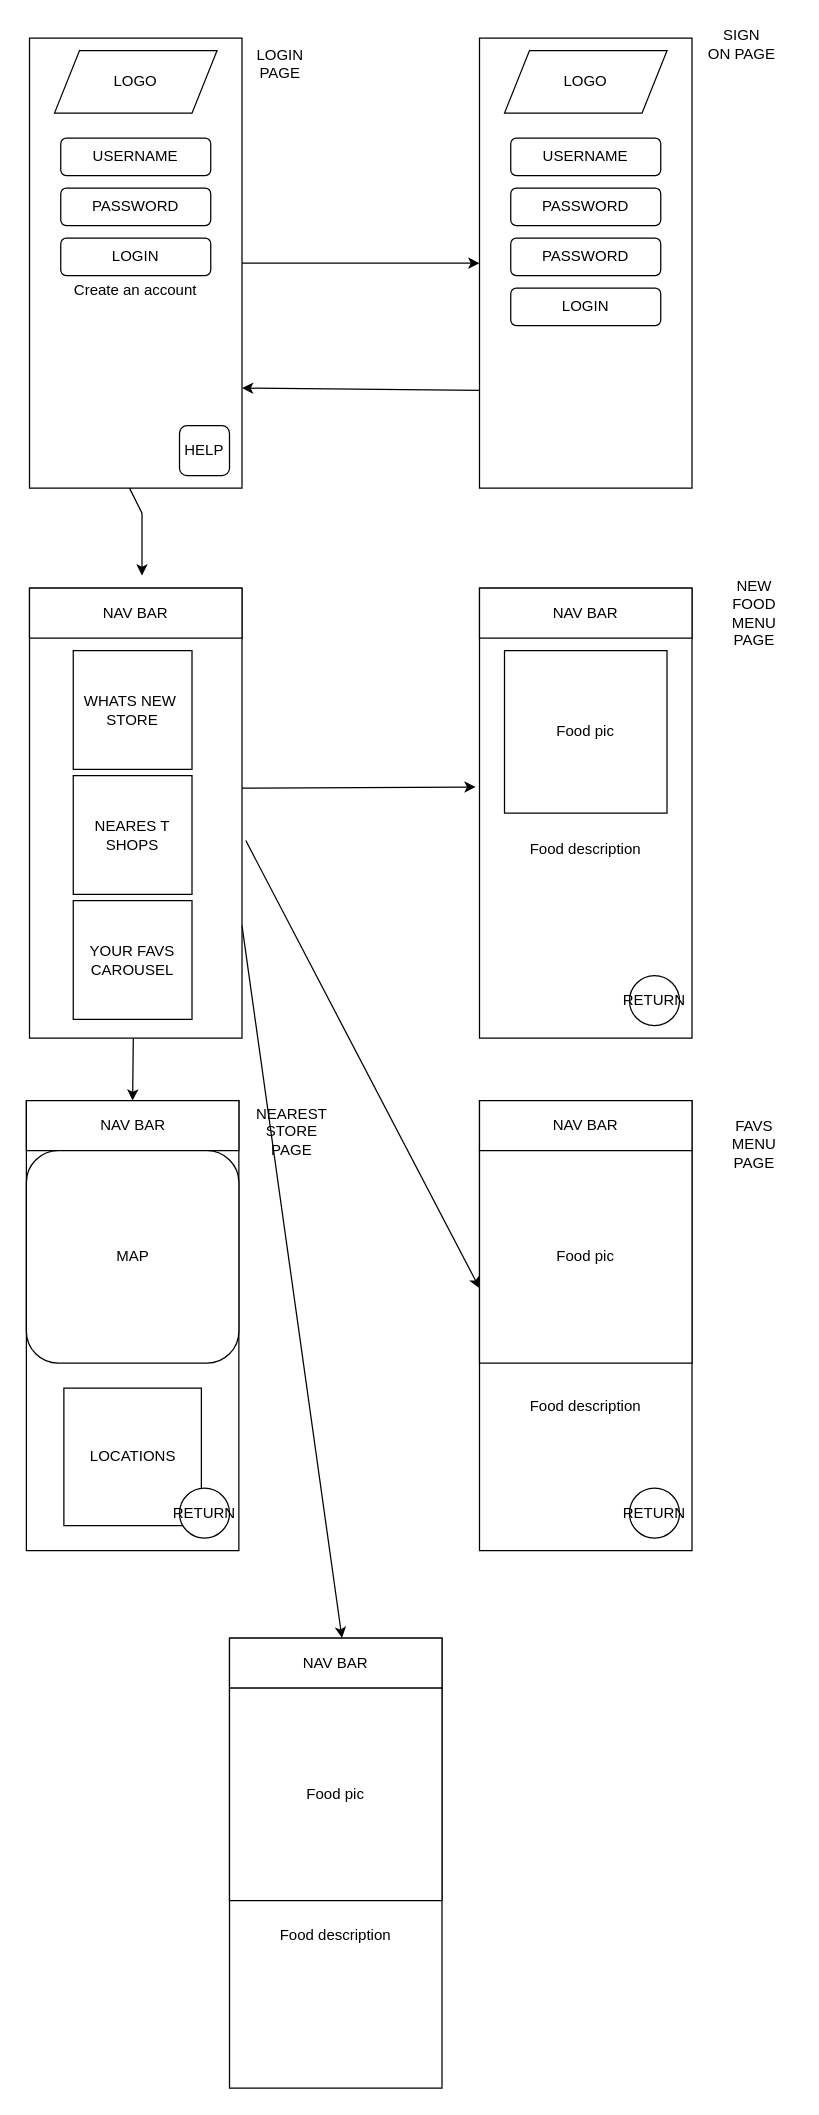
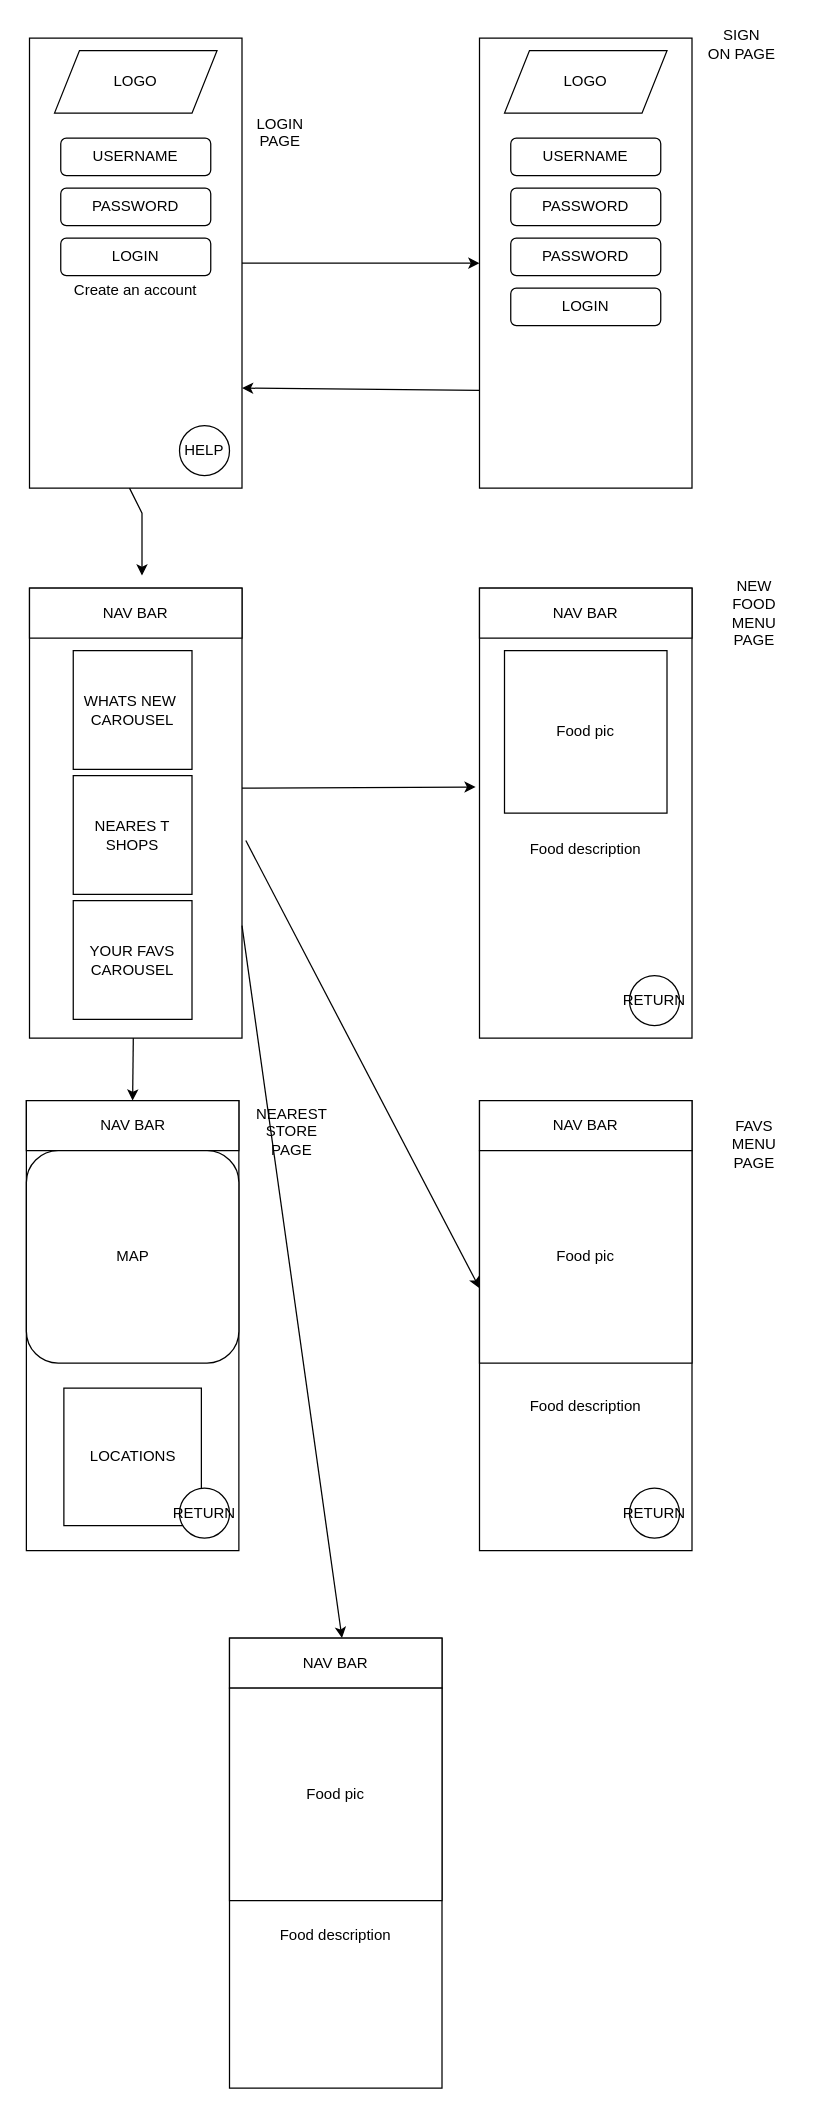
(292, 63) -> (292, 132)
(204, 451) -> (204, 451)
(133, 711) -> (133, 711)
